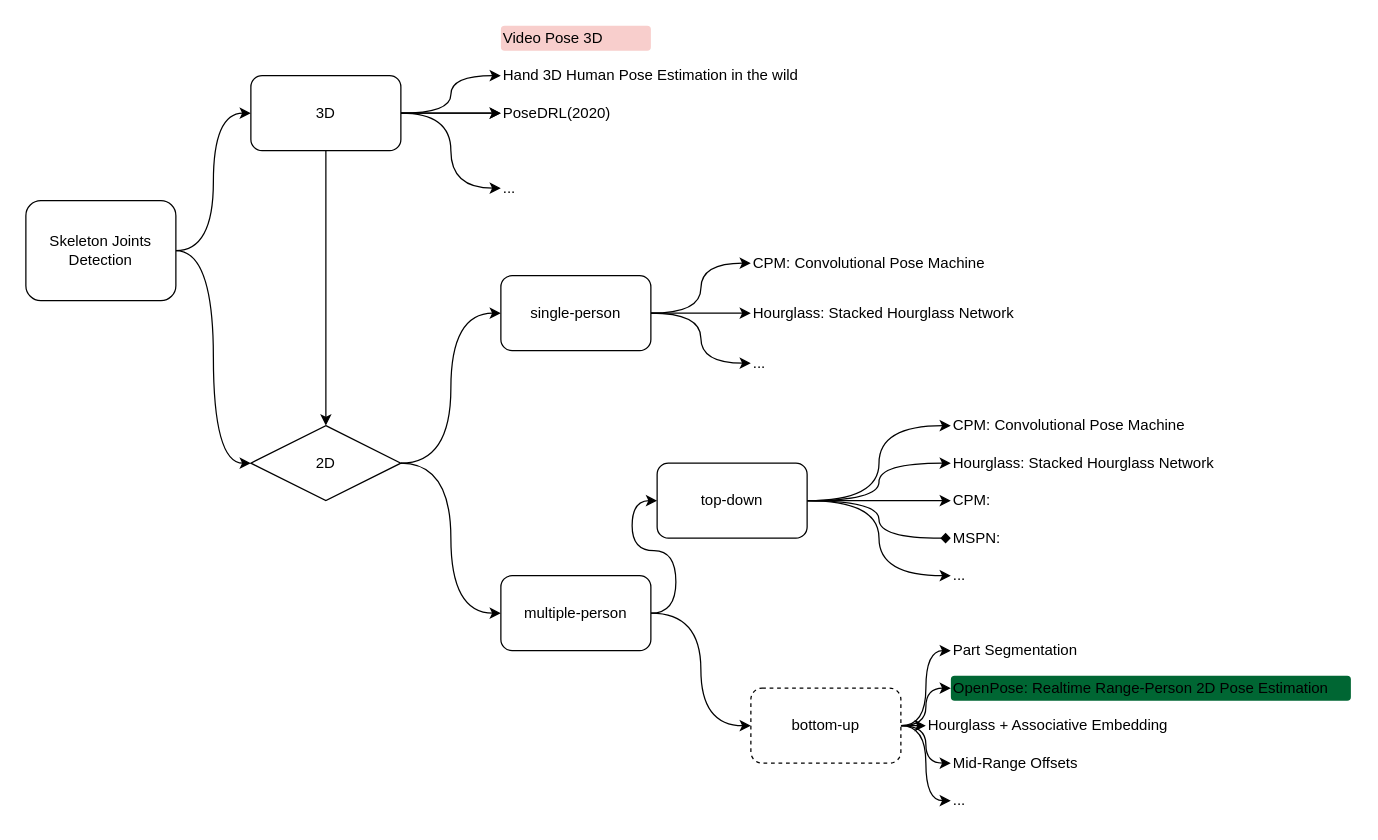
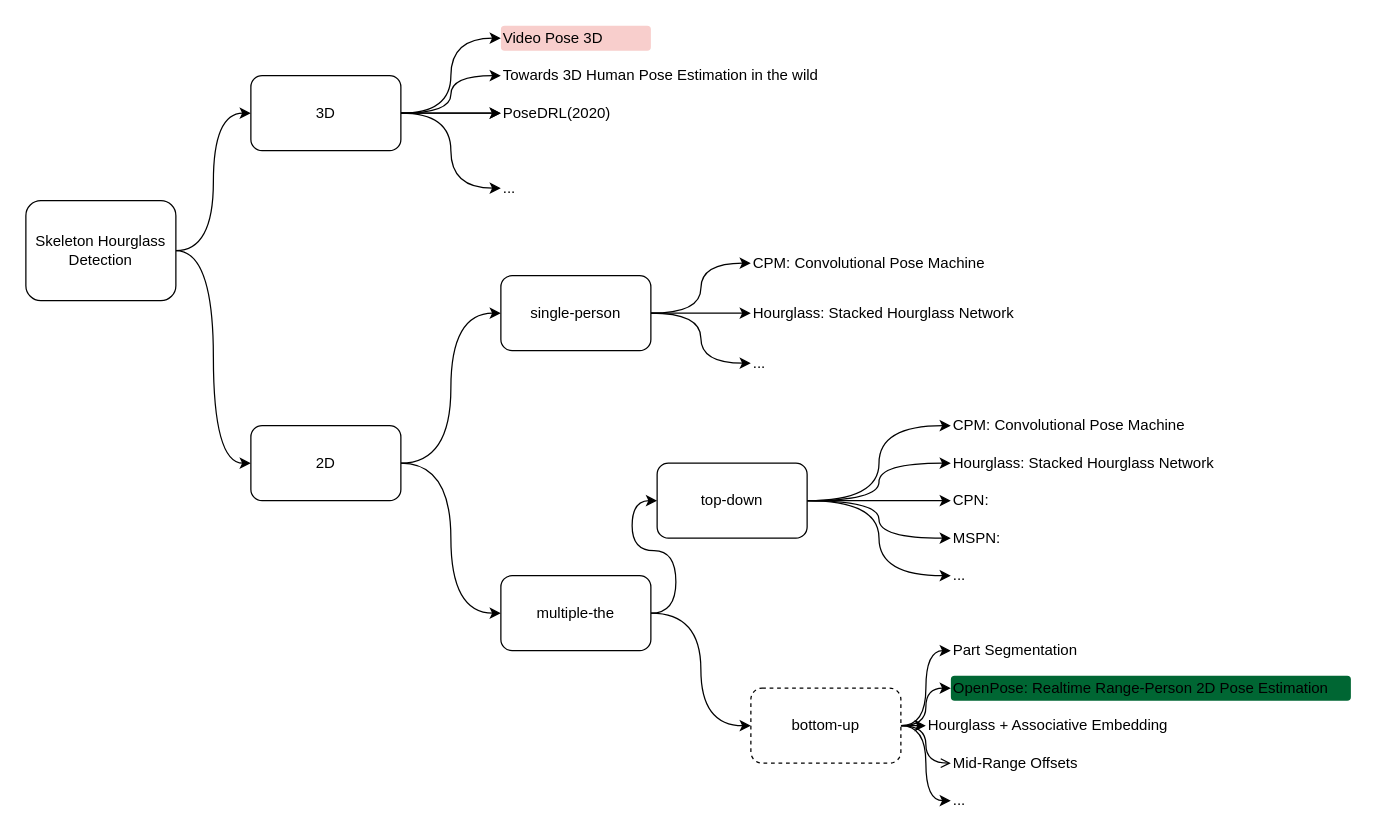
(652, 76) -> (665, 76)
(101, 251) -> (101, 251)
(326, 284) -> (451, 69)
(326, 463) -> (326, 463)
(968, 501) -> (968, 501)
(940, 538) -> (941, 538)
(576, 613) -> (576, 613)
(934, 761) -> (935, 761)
